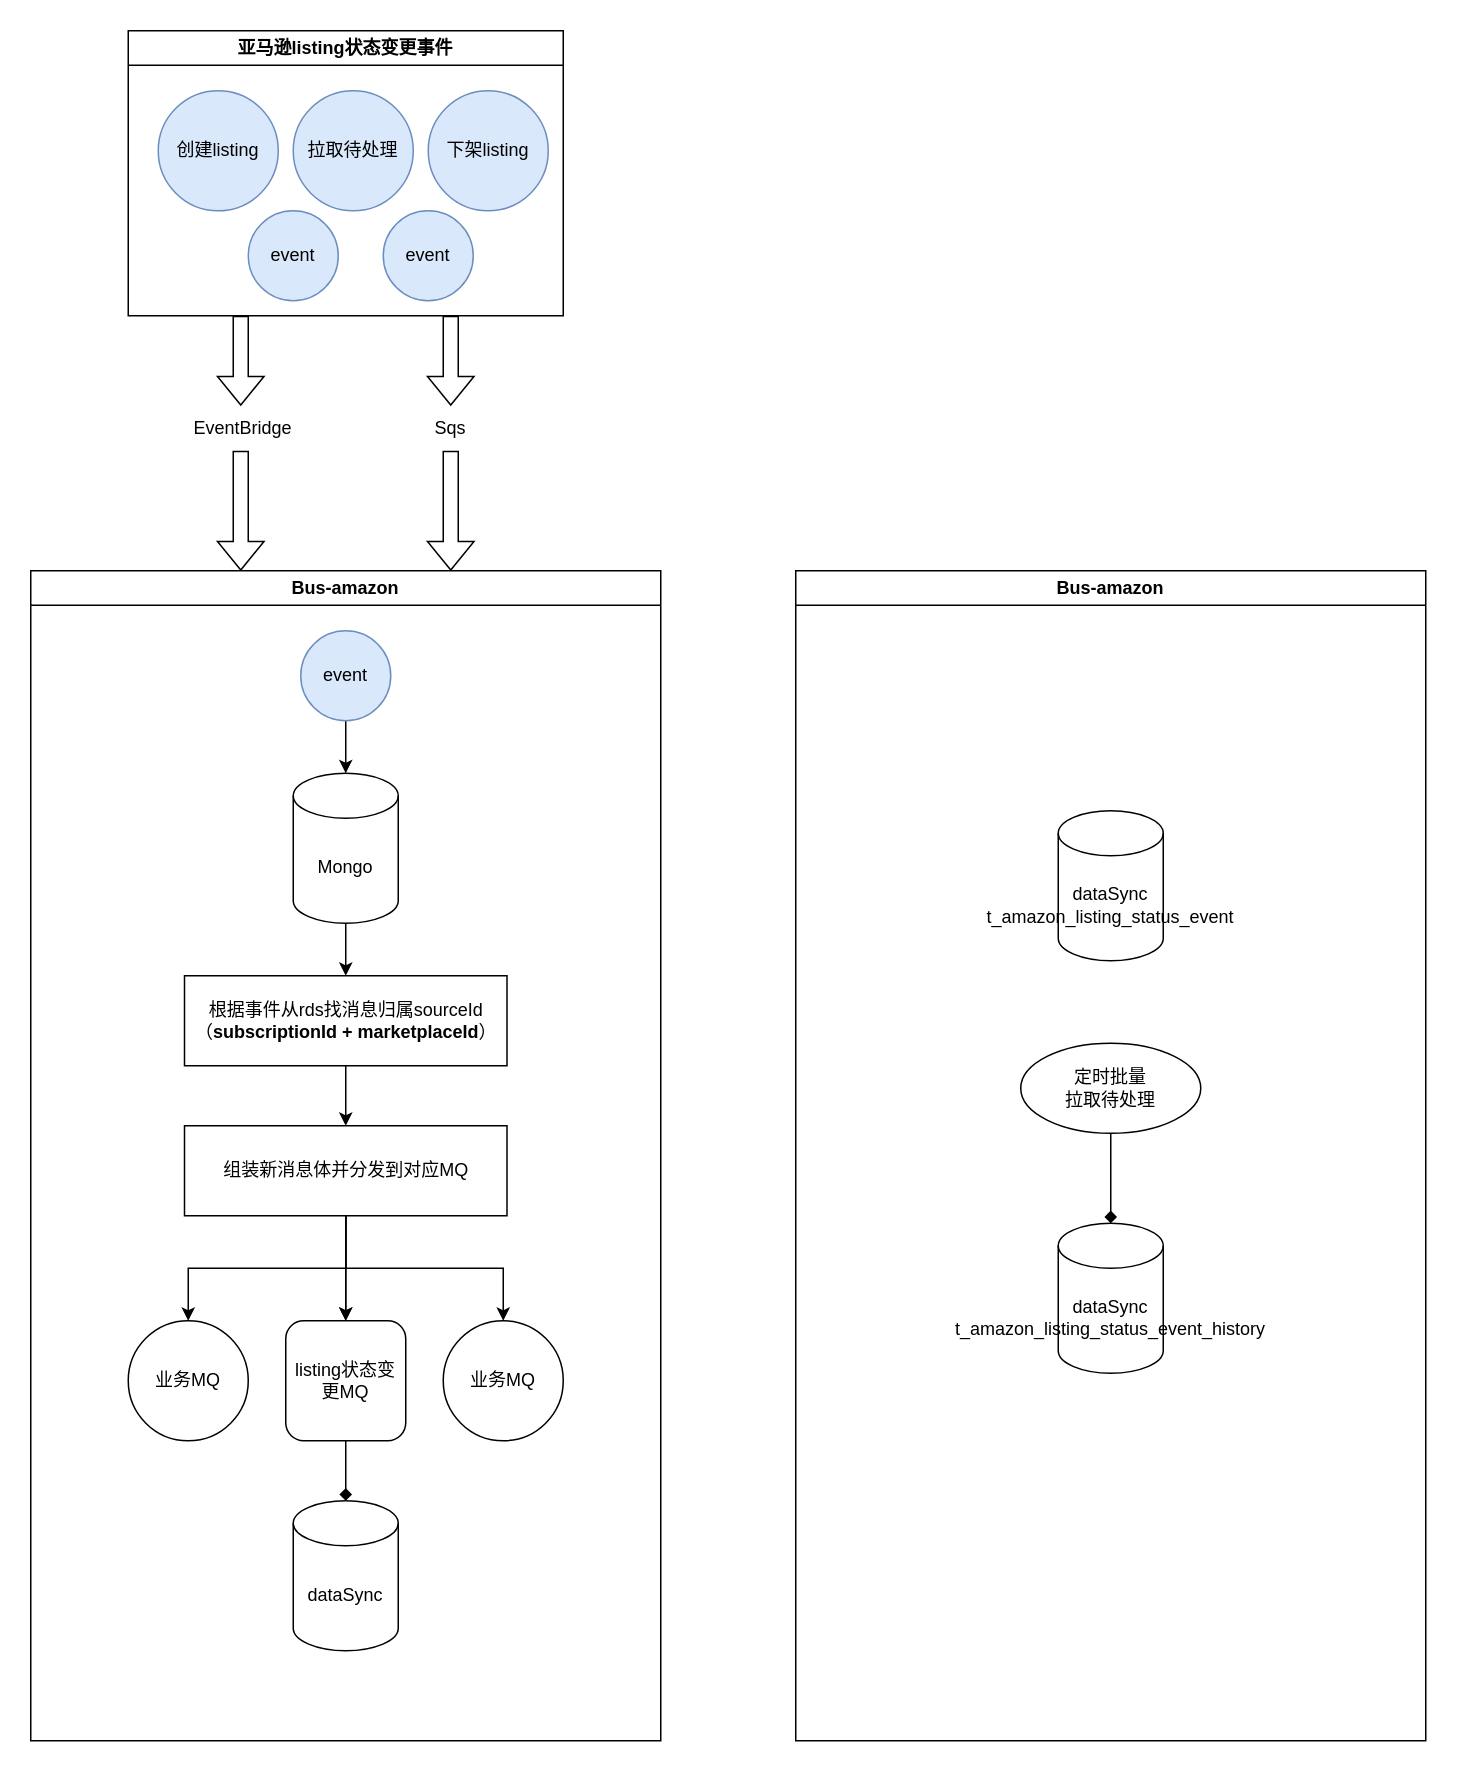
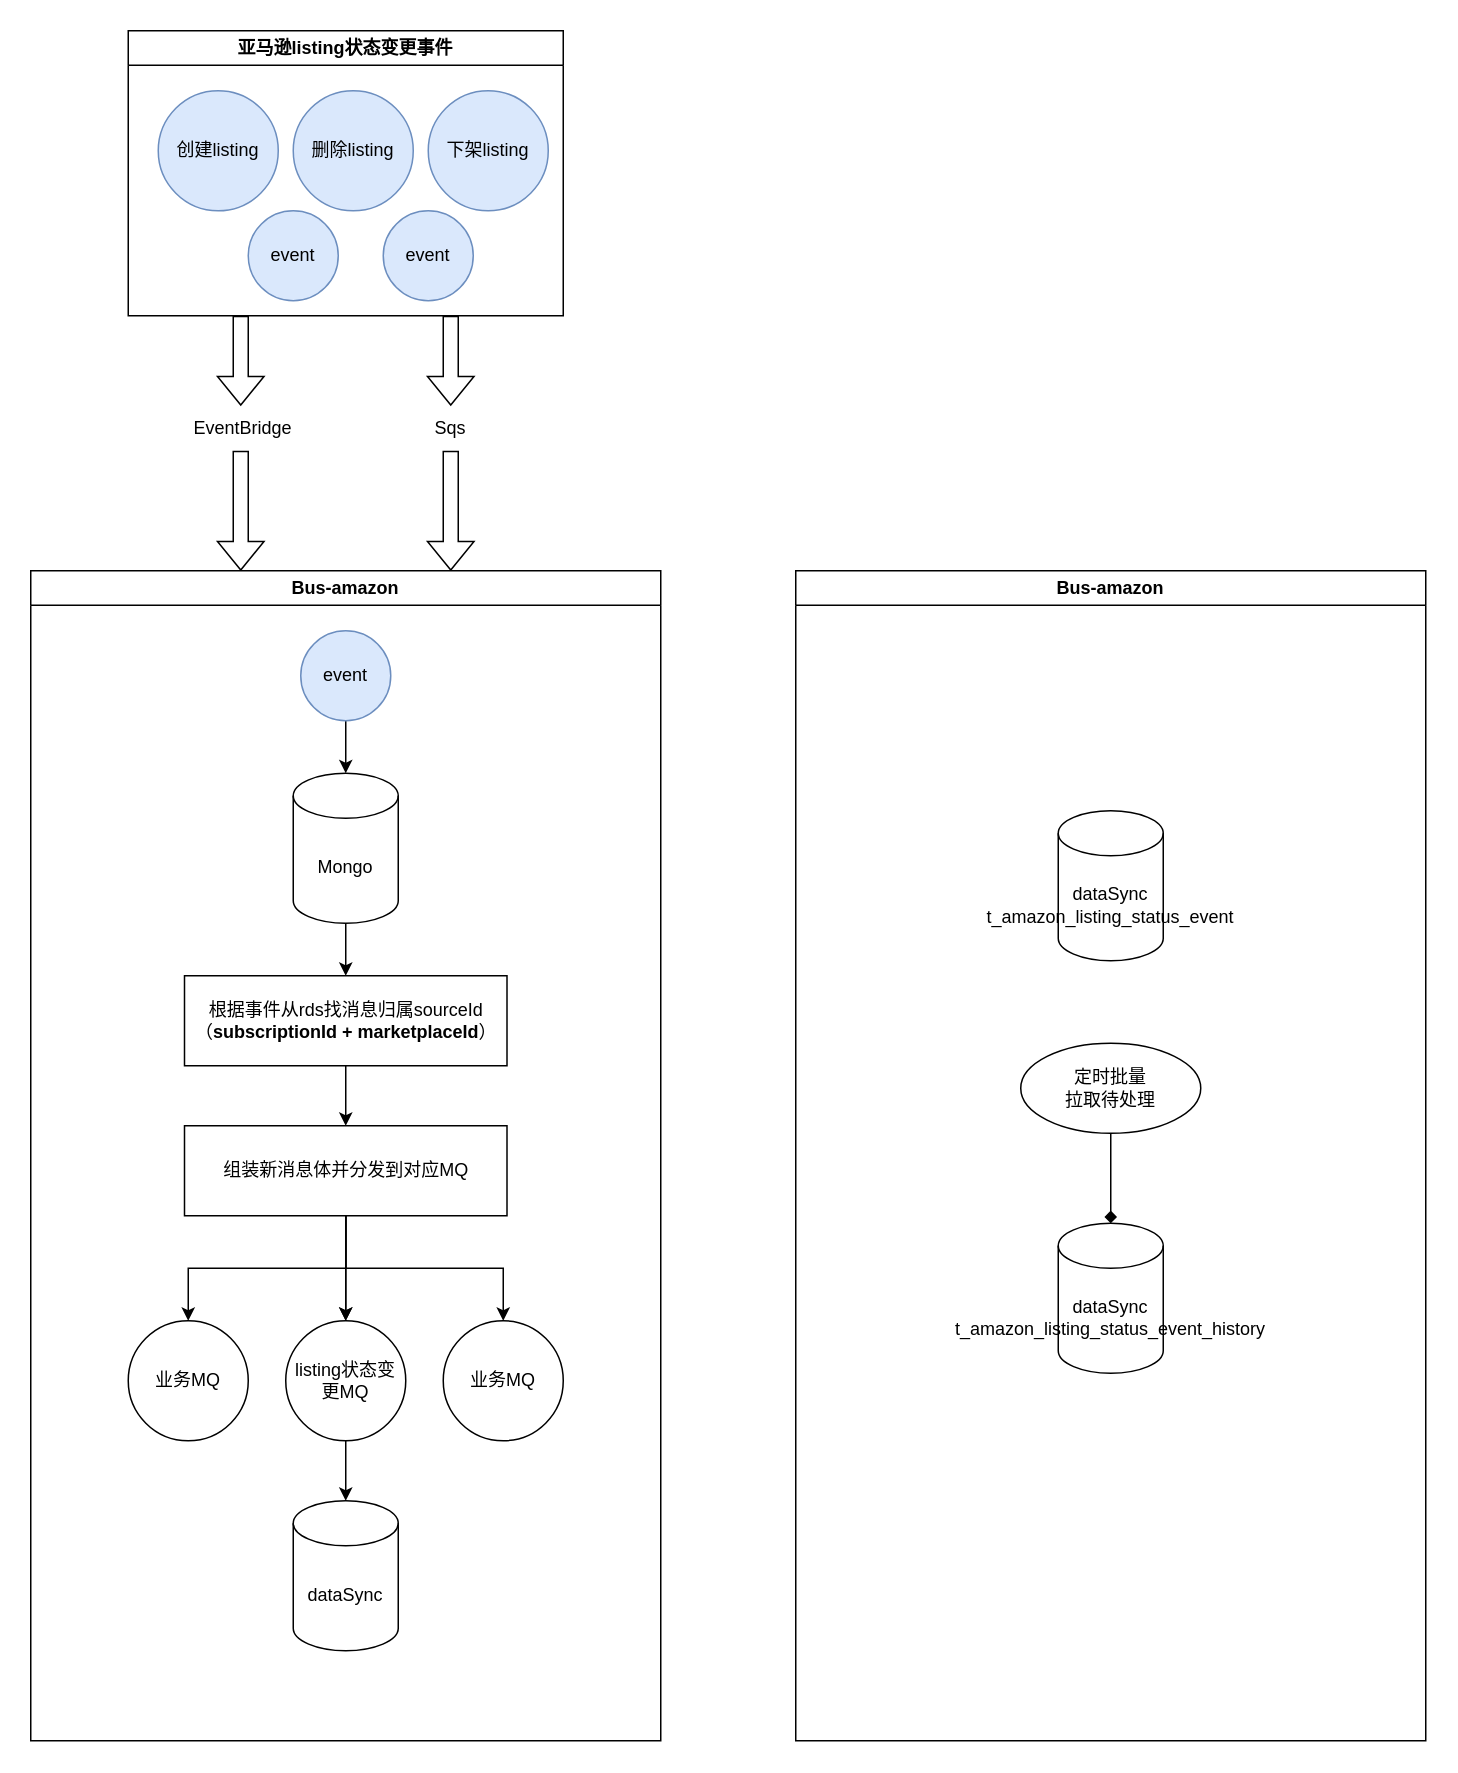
(353, 151) -> (353, 151)
(346, 1381) -> (346, 1381)
(346, 1488) -> (346, 1489)
